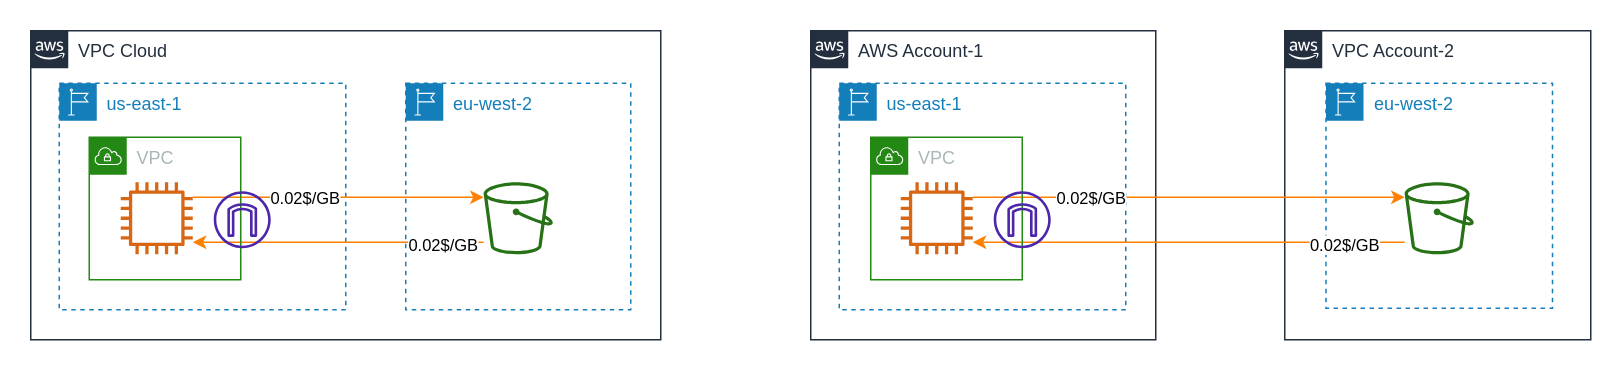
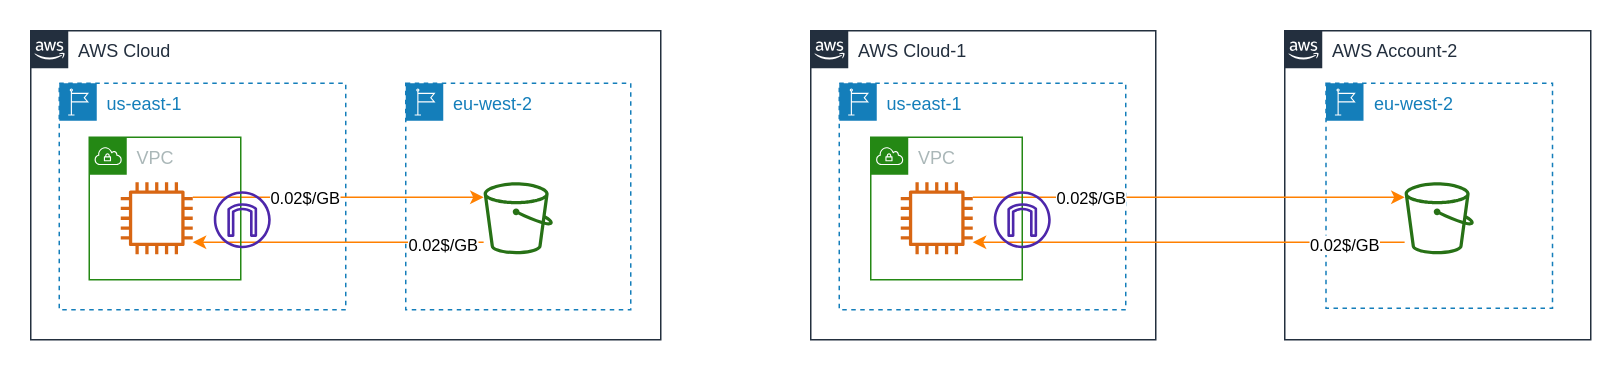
(119, 52) -> (119, 52)
(922, 52) -> (910, 52)
(1396, 52) -> (1396, 52)
